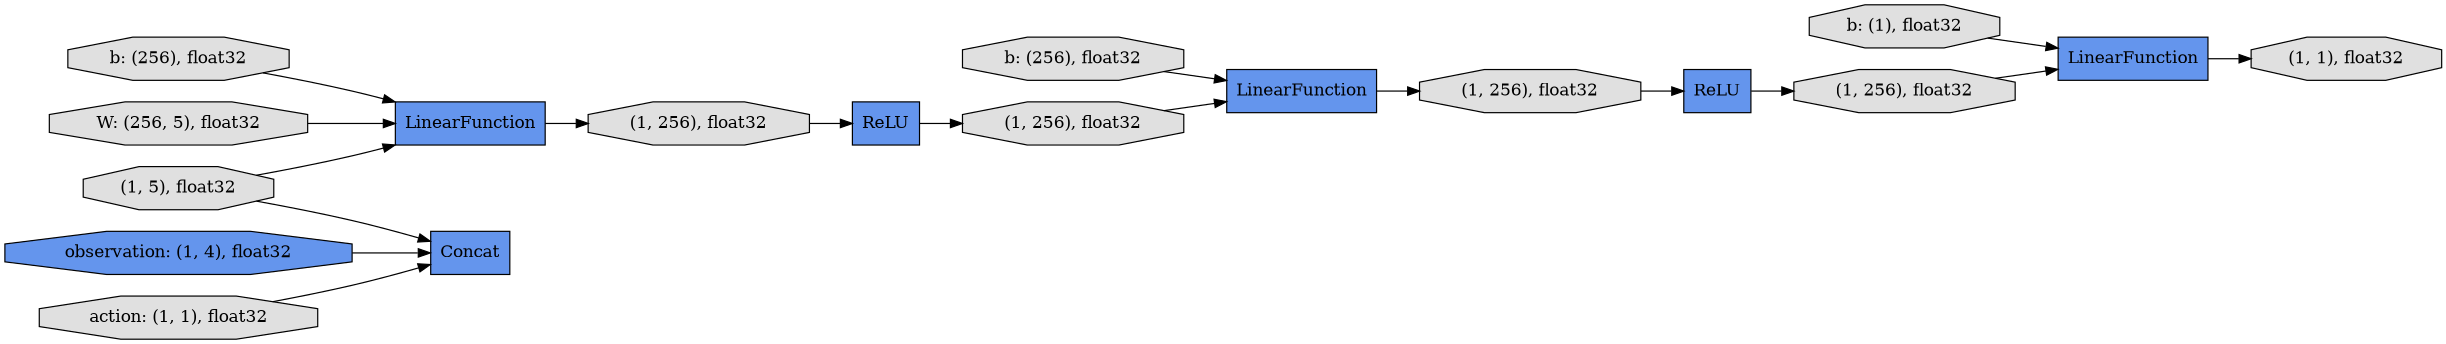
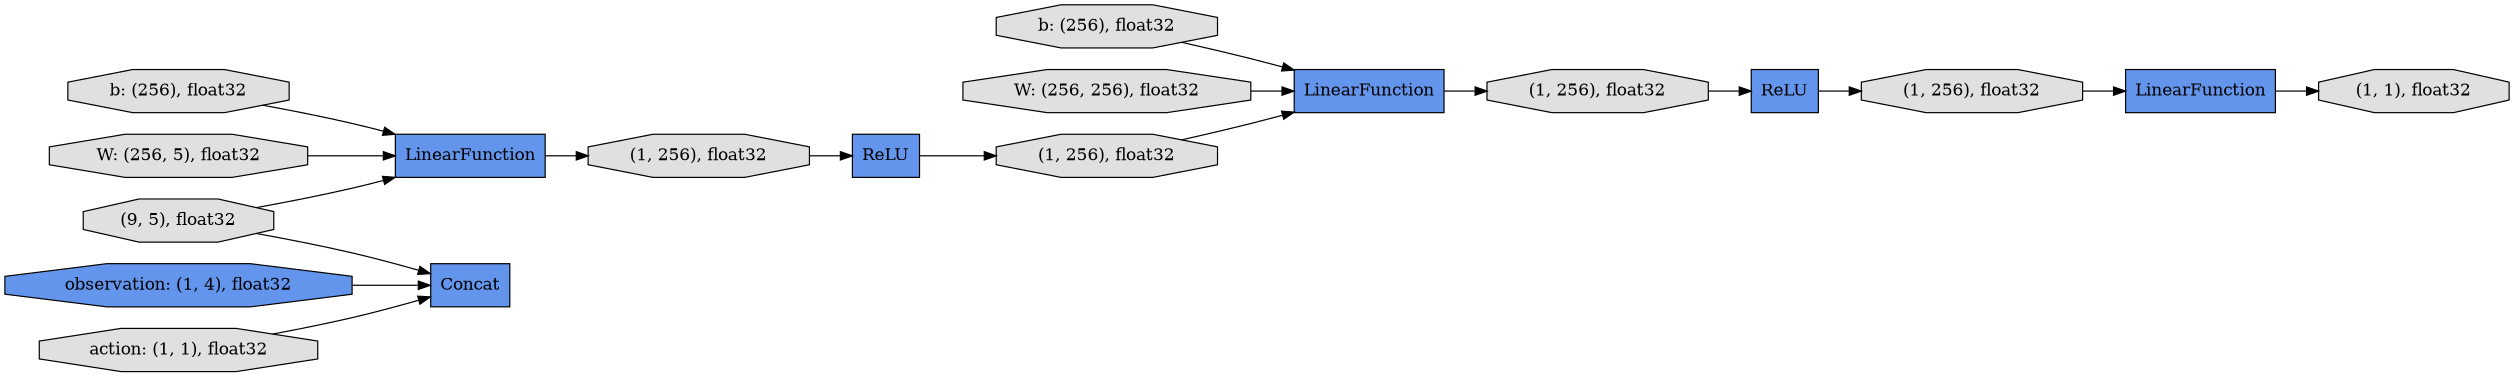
(1904, 26) -> none
none -> (1107, 91)
(178, 188) -> (178, 221)
